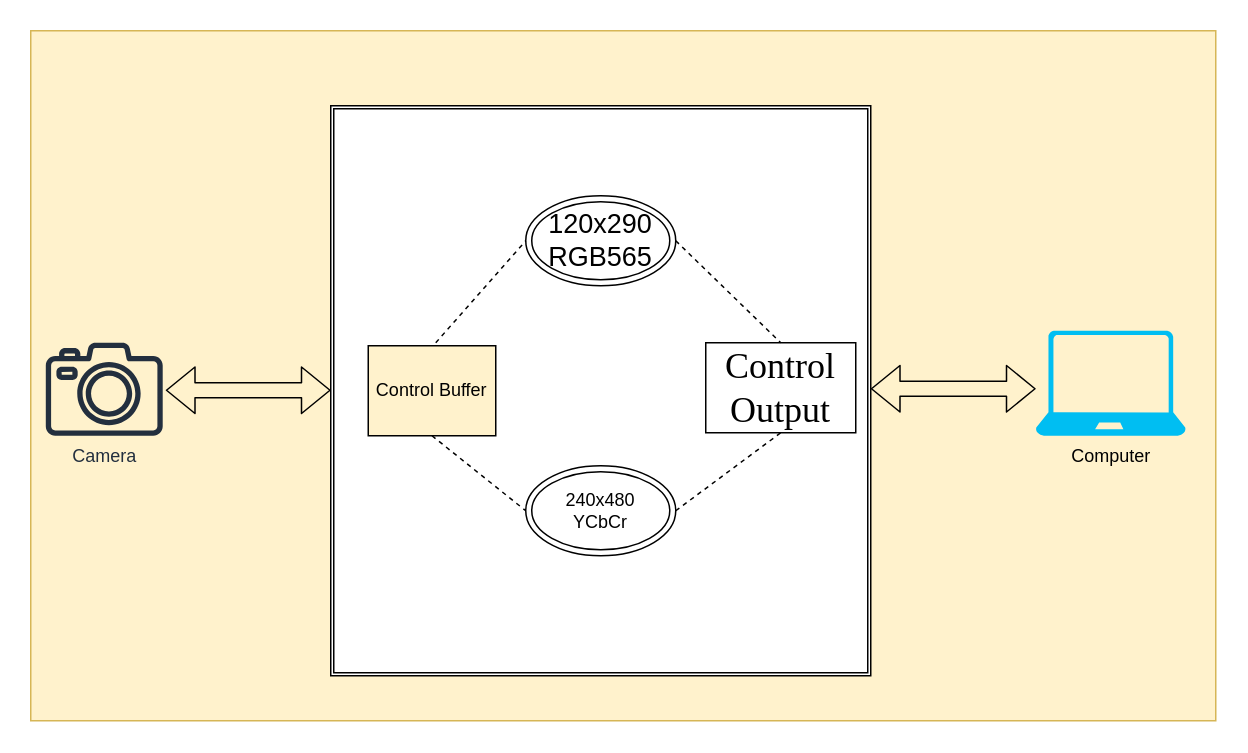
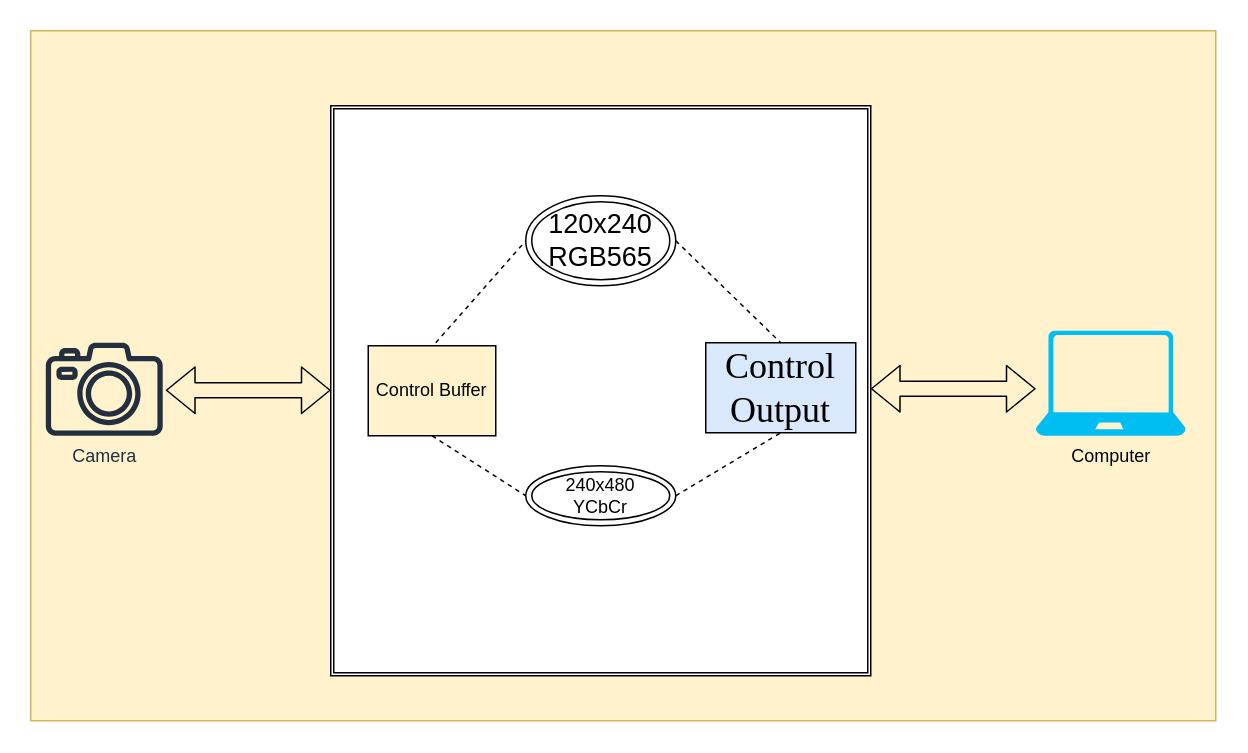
(601, 241) -> (601, 241)
(781, 388) -> (781, 388)
(601, 511) -> (601, 496)
